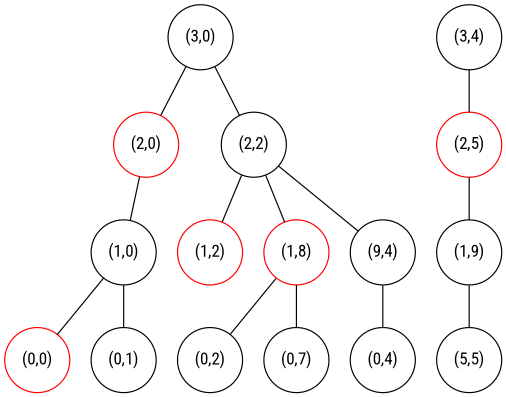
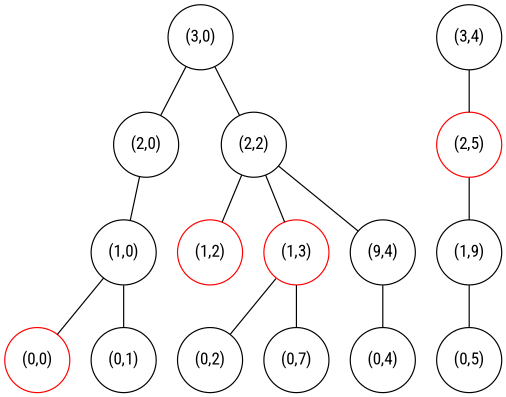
(146, 145) -> (146, 145)
(296, 252) -> (296, 252)
(469, 360) -> (469, 360)
